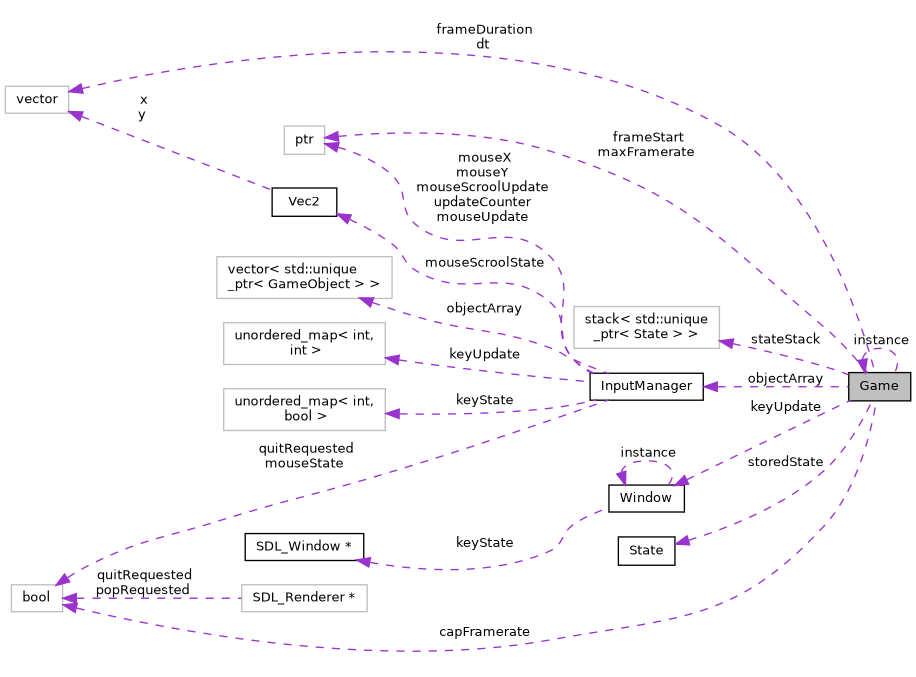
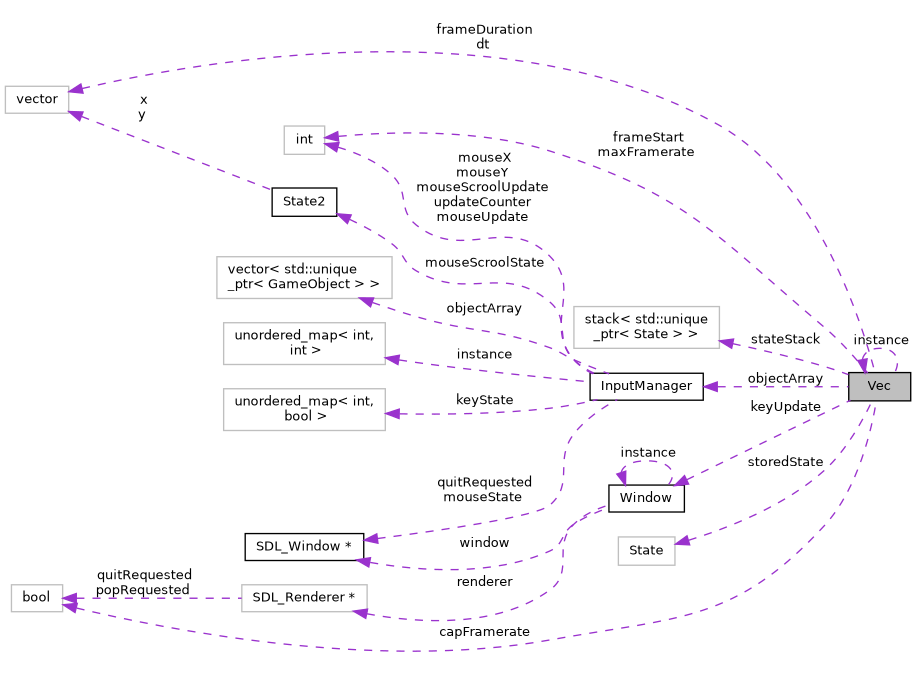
(304, 140) -> (304, 140)
(304, 202) -> (304, 202)
(483, 355) -> (483, 355)
(880, 387) -> (880, 387)
(338, 487) -> (530, 513)
(483, 544) -> (483, 544)
(647, 551) -> (647, 551)
none -> (516, 607)
